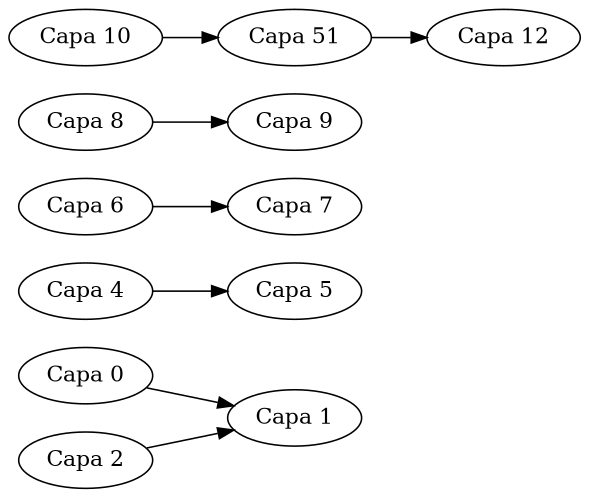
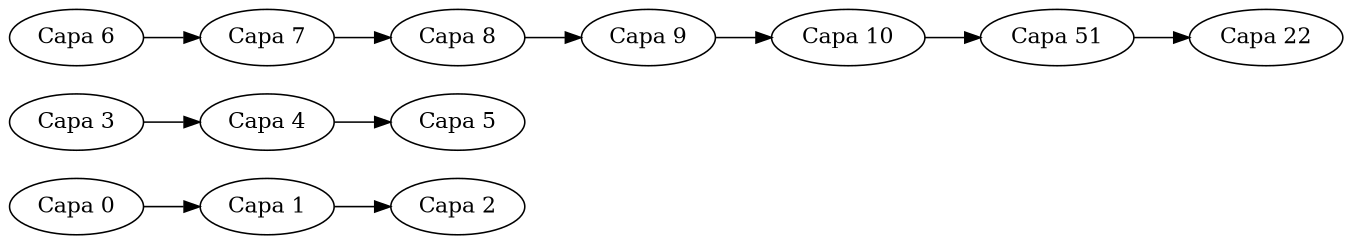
none -> (354, 38)
(504, 38) -> (1266, 38)
none -> (736, 38)
none -> (77, 122)
(182, 441) -> (354, 207)
